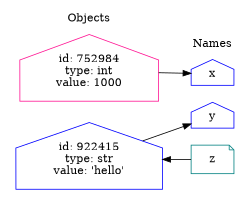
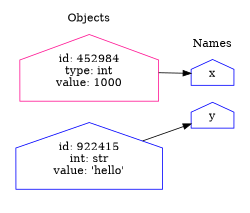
(89, 71) -> (89, 71)
(89, 159) -> (89, 159)
(213, 159) -> none
